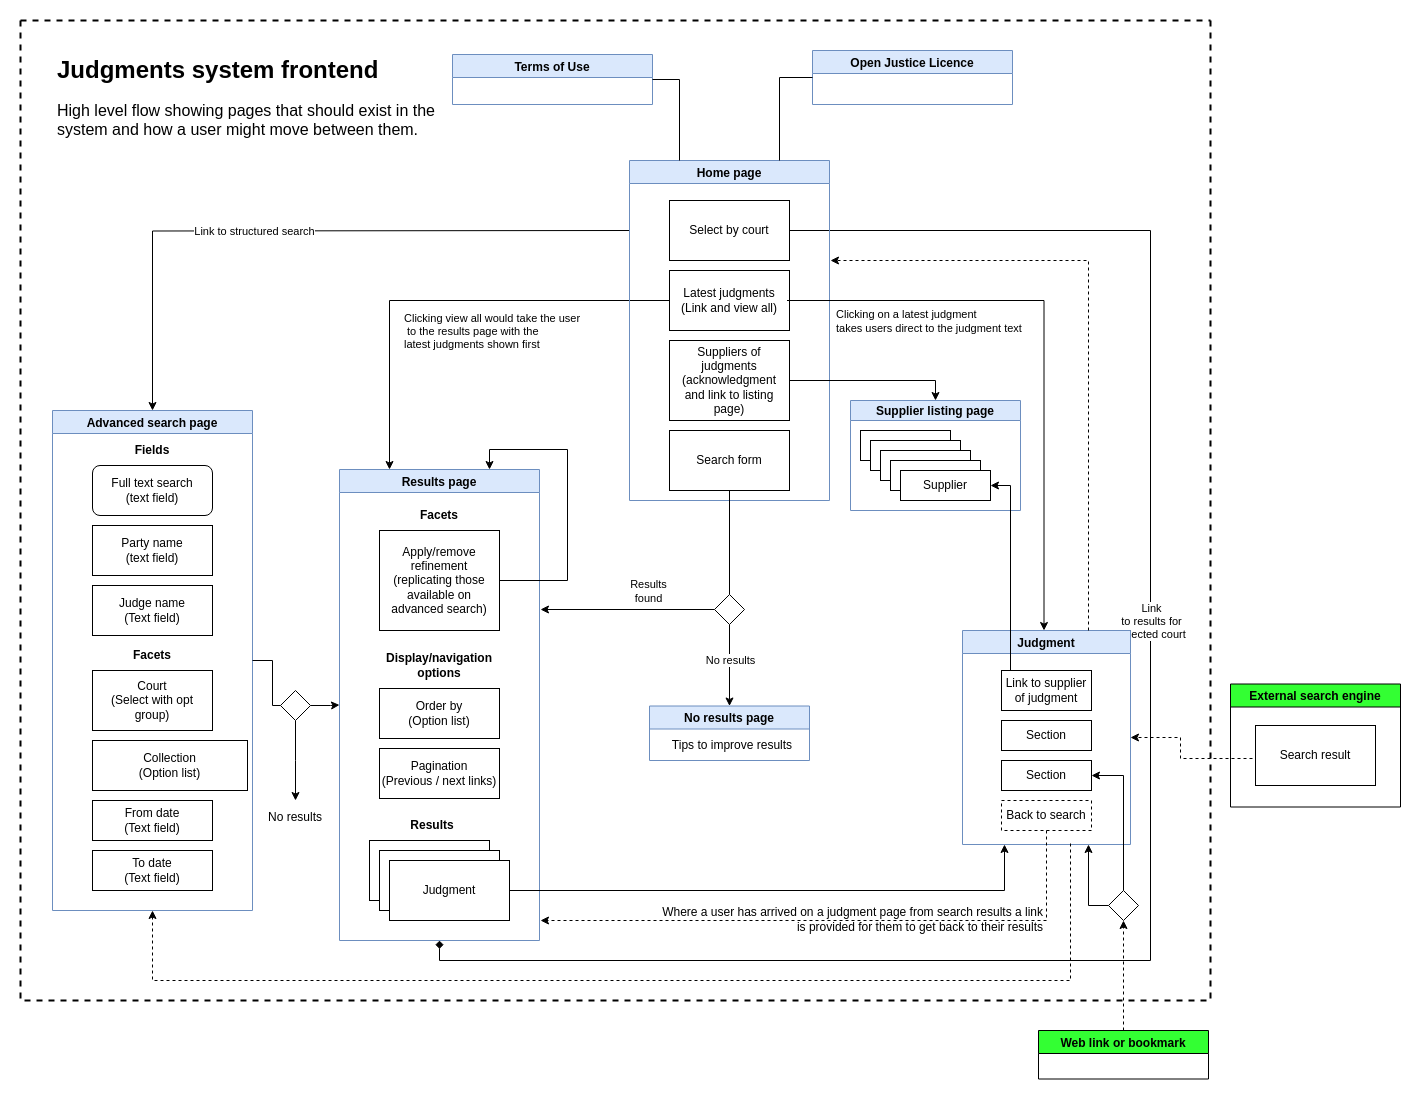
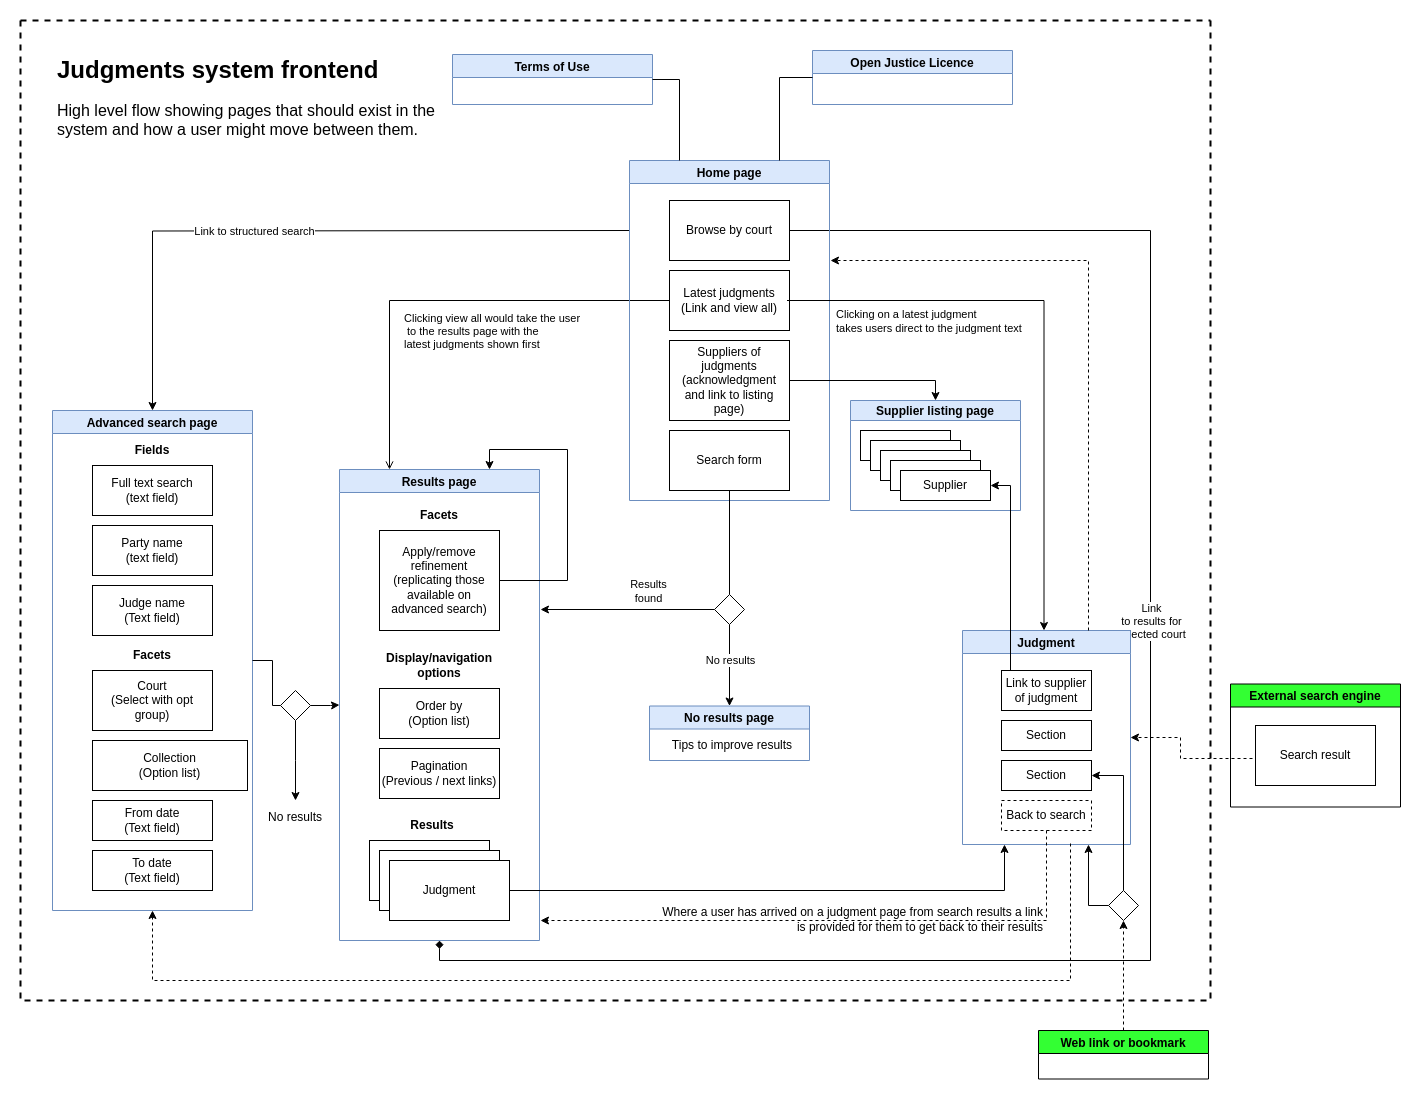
(730, 231) -> (730, 231)
(390, 461) -> (390, 462)
(153, 491) -> (153, 491)
